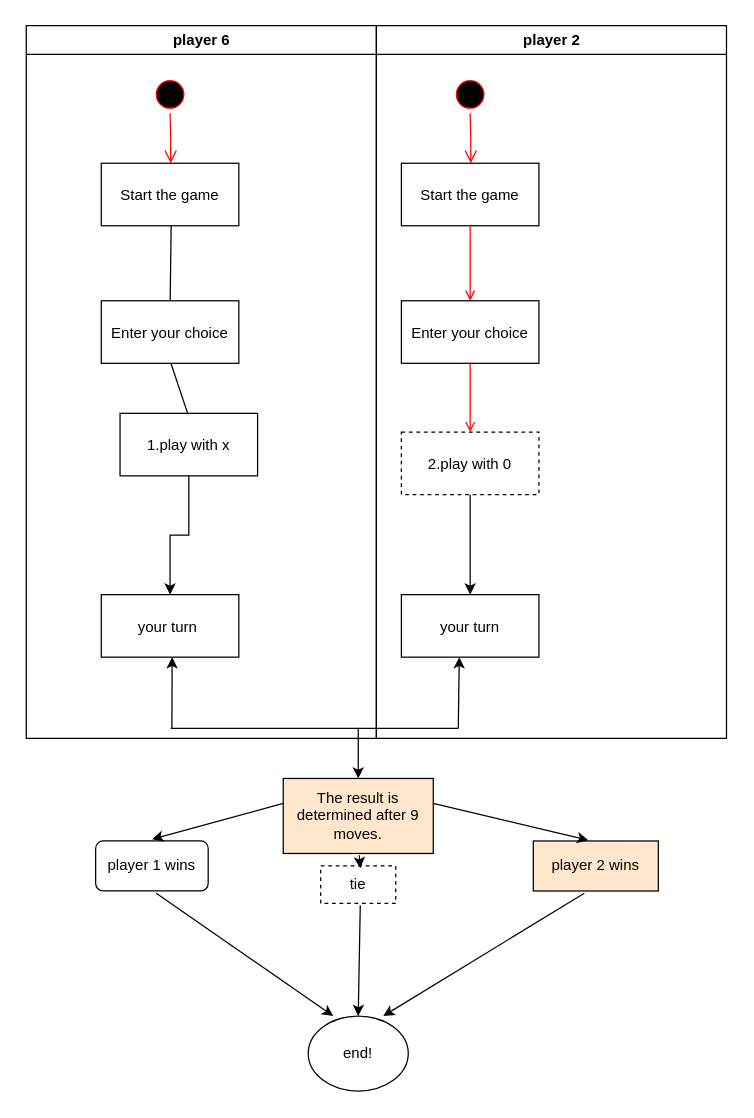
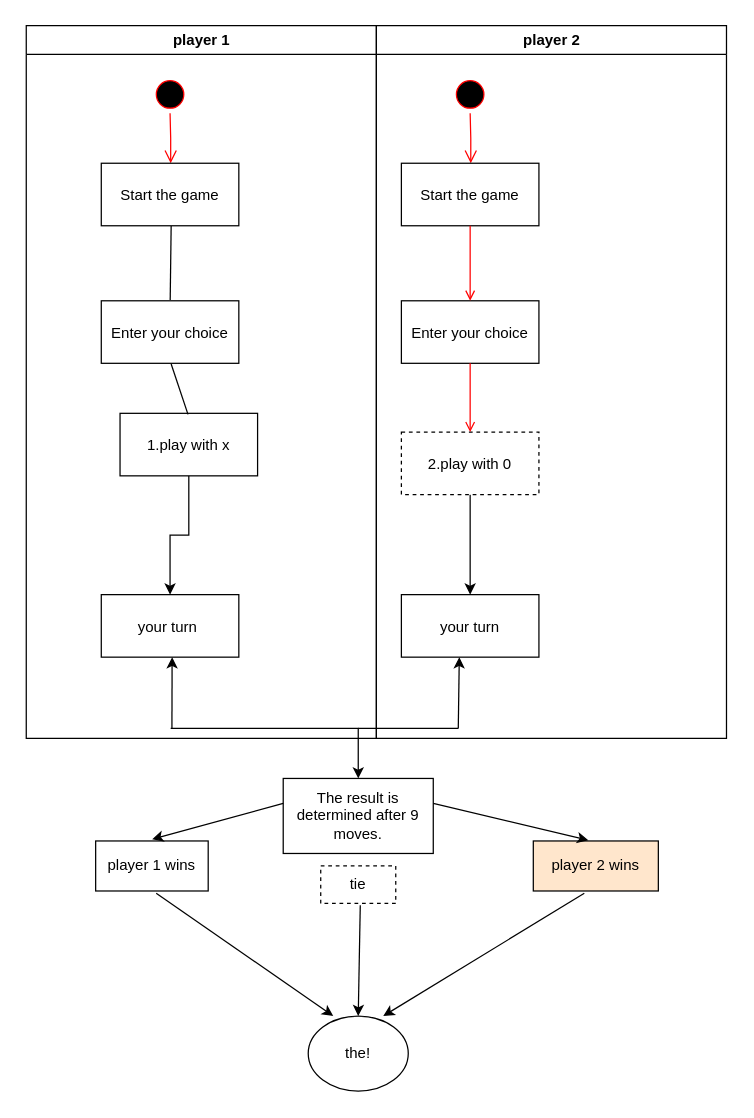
(202, 41) -> (202, 41)
(358, 816) -> (358, 816)
(359, 857) -> none
(152, 866) -> (152, 866)
(358, 1053) -> (358, 1053)
